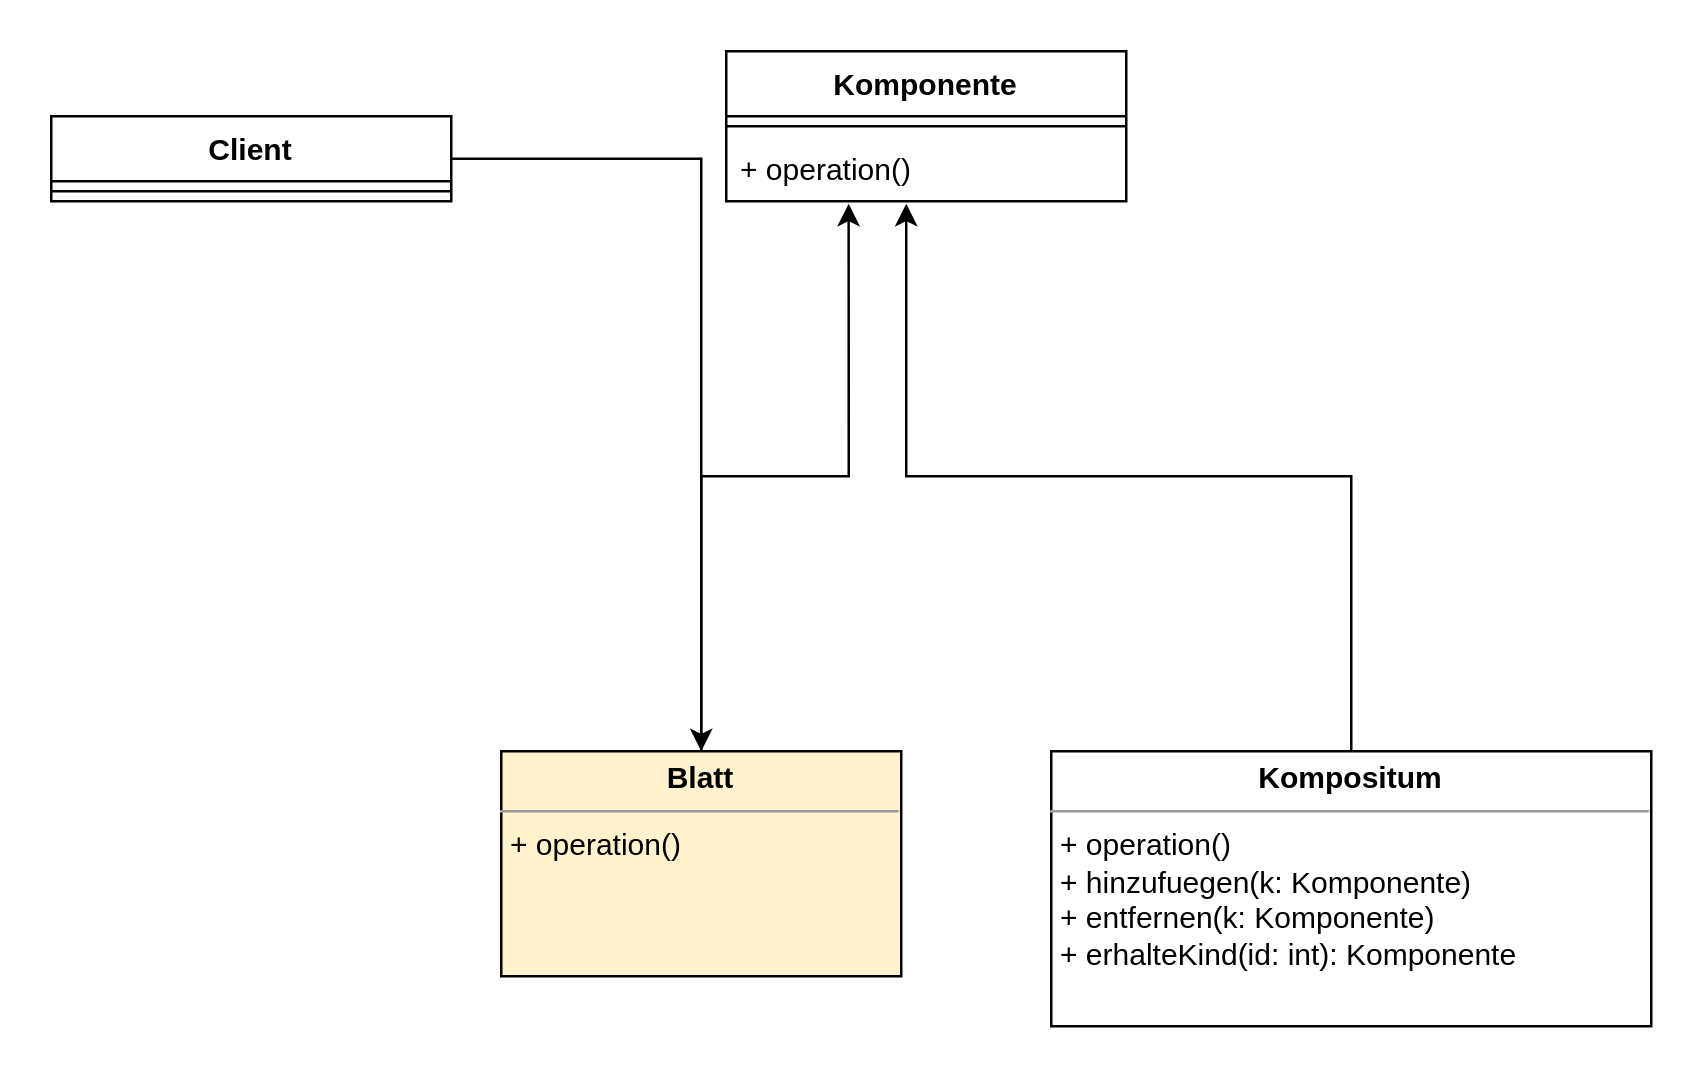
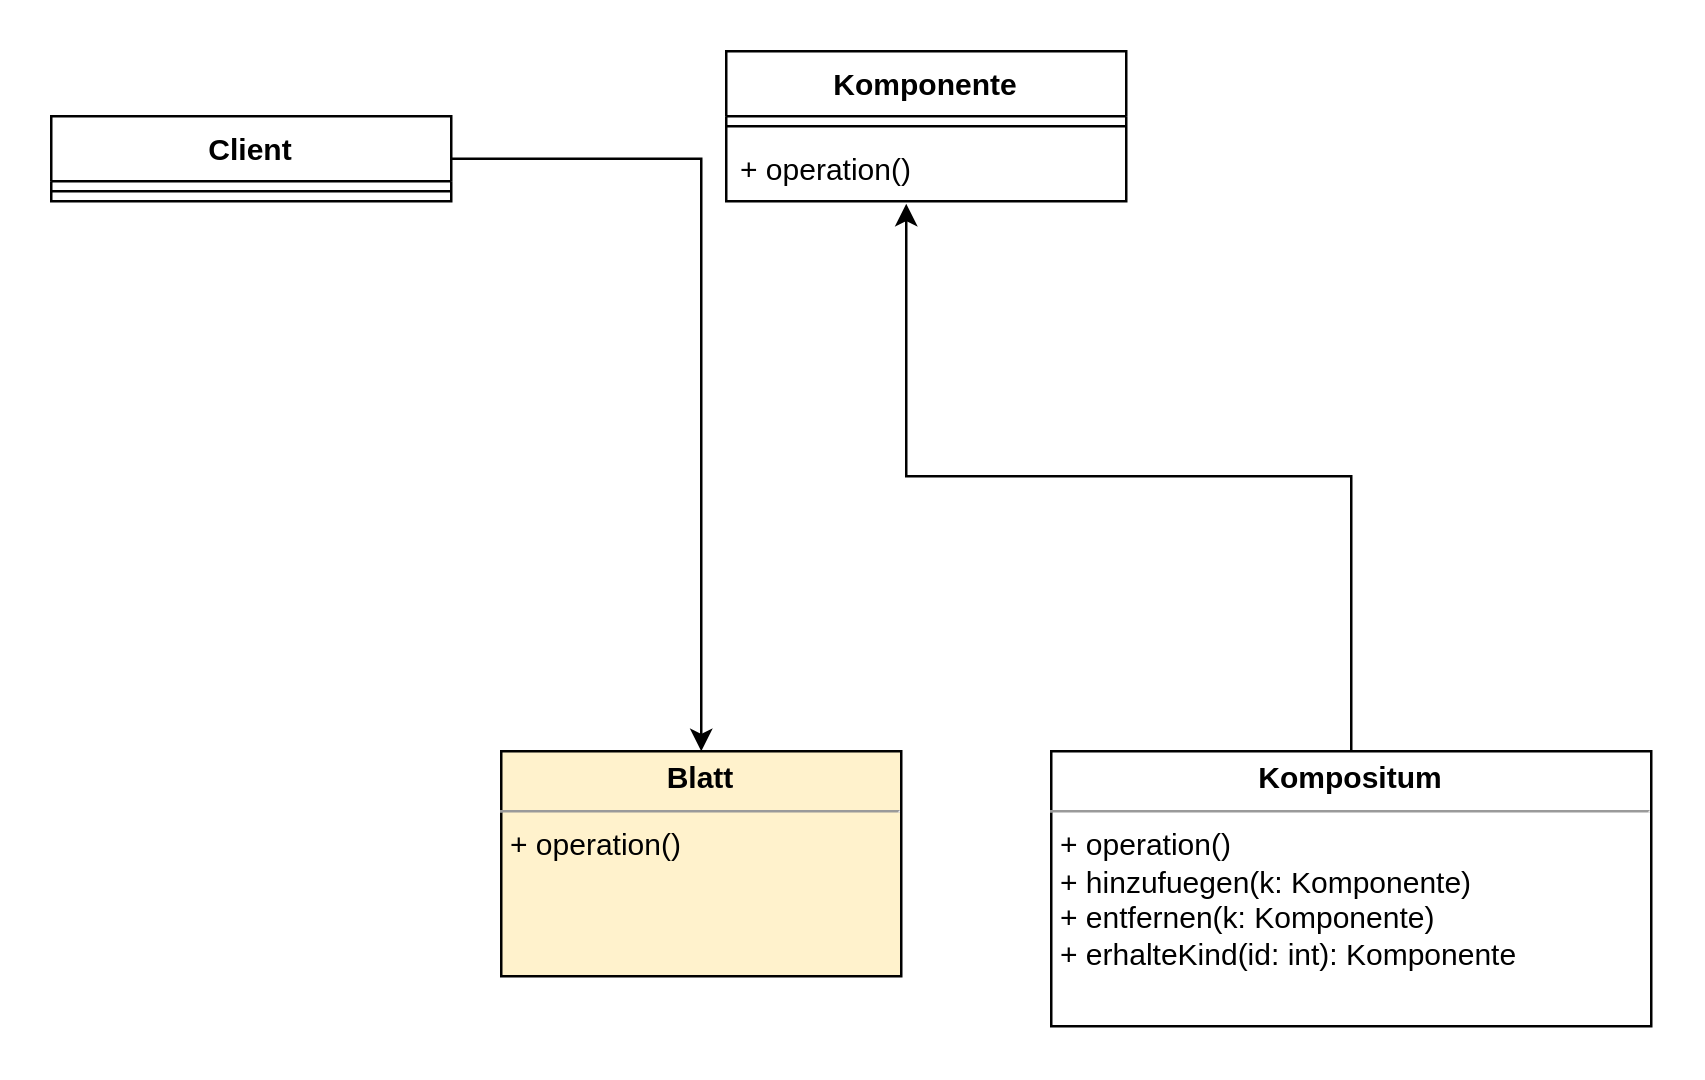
(849, 419) -> none
